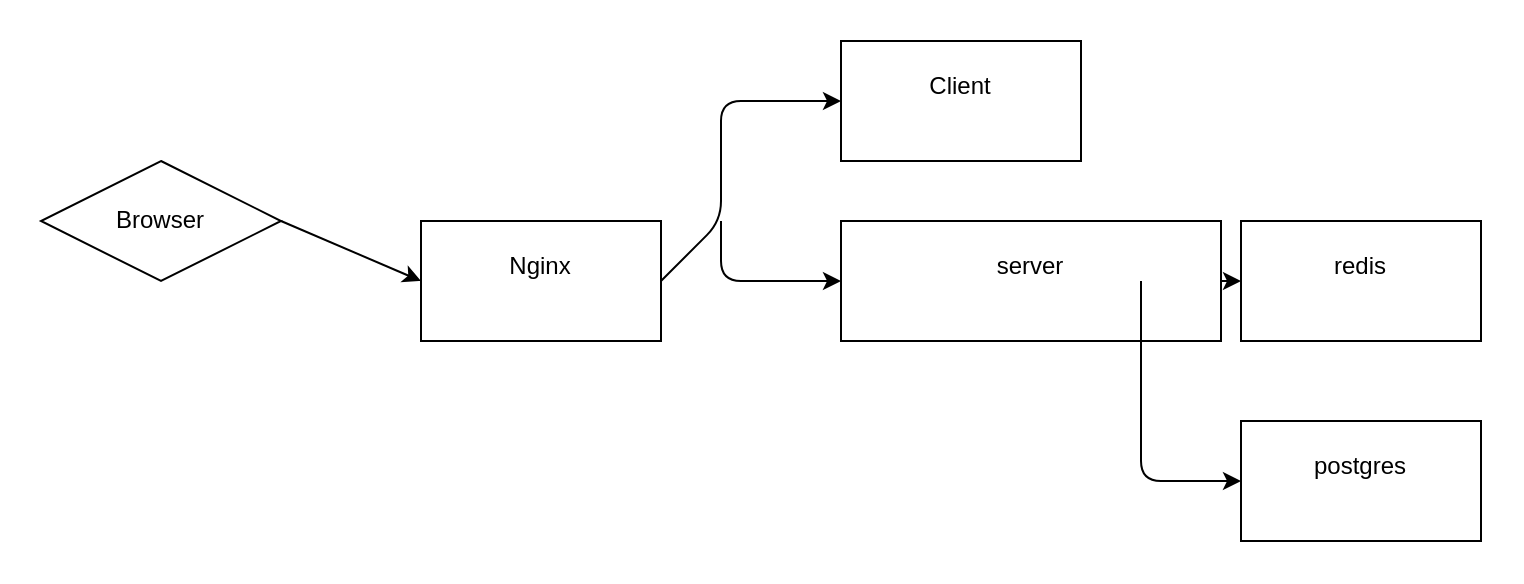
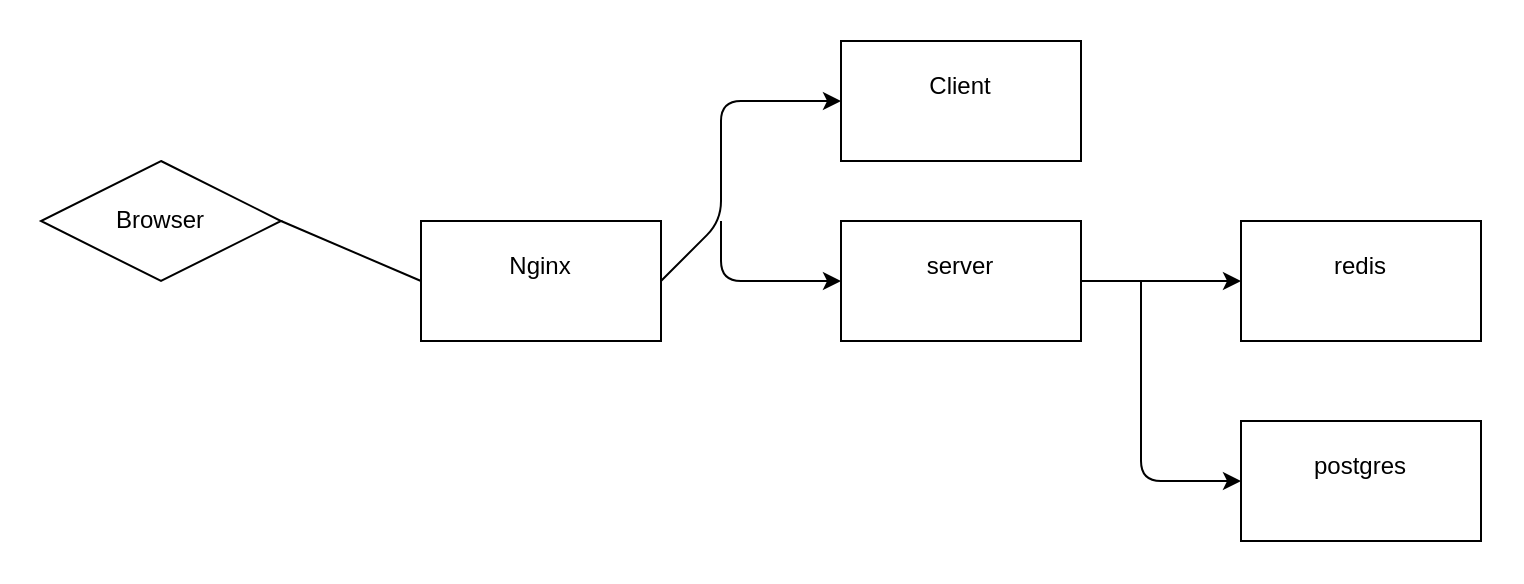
(407, 275) -> (413, 277)
(1031, 281) -> (961, 281)
